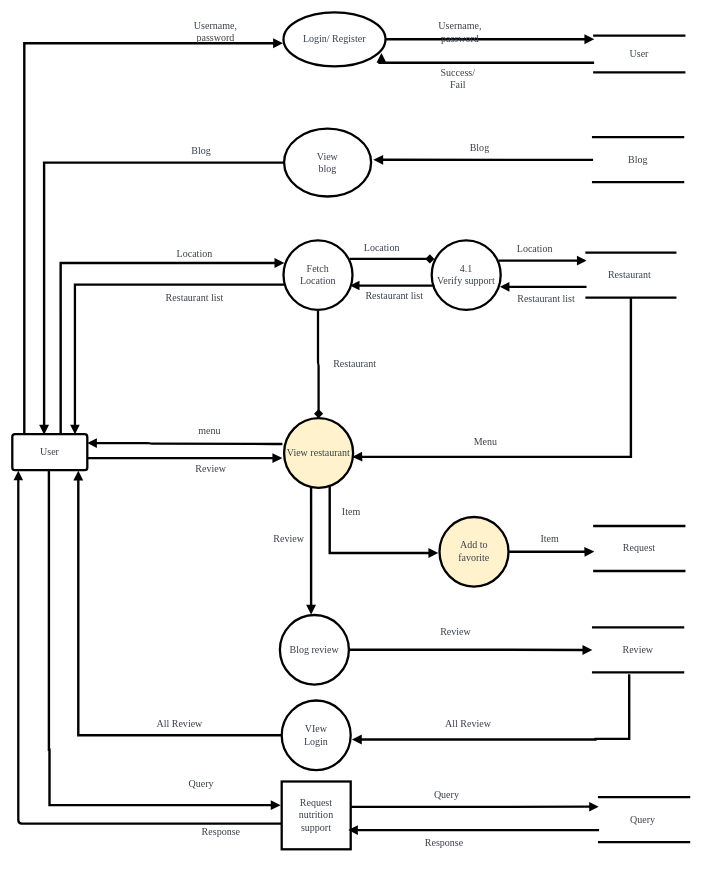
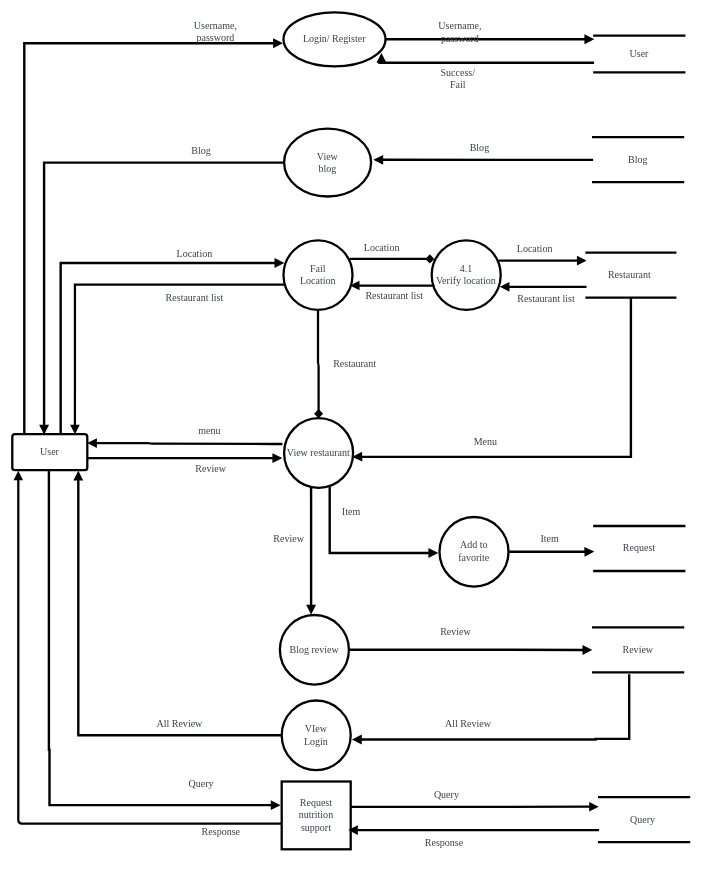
(318, 275) -> (318, 275)
(466, 275) -> (466, 275)
(319, 453) -> (319, 453)
(474, 552) -> (474, 552)
